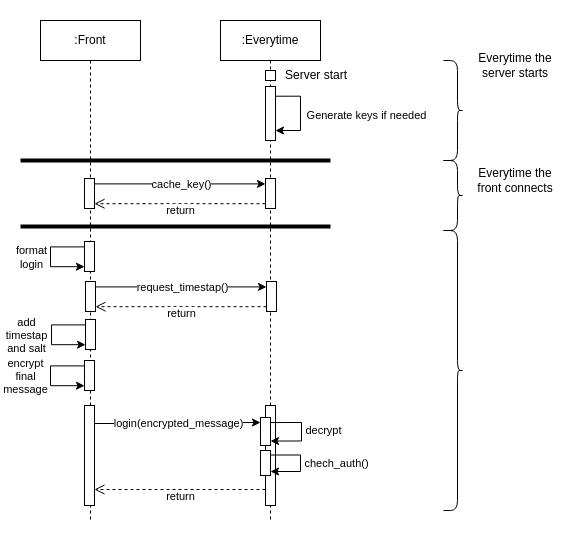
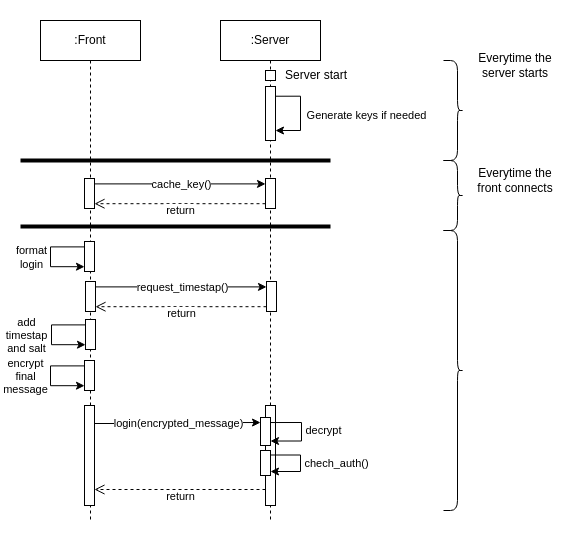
(271, 41) -> (271, 41)
